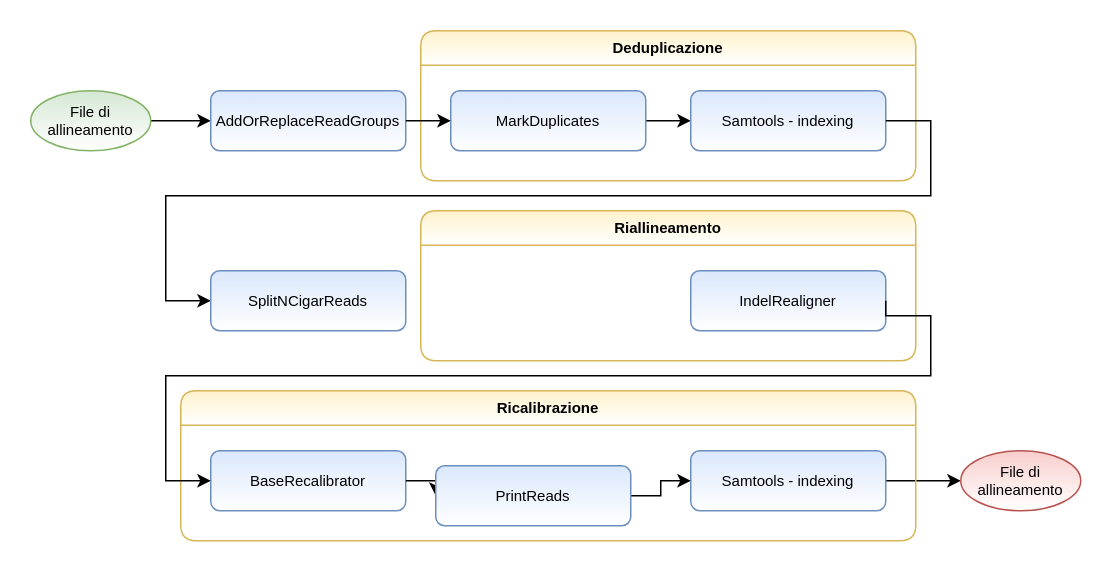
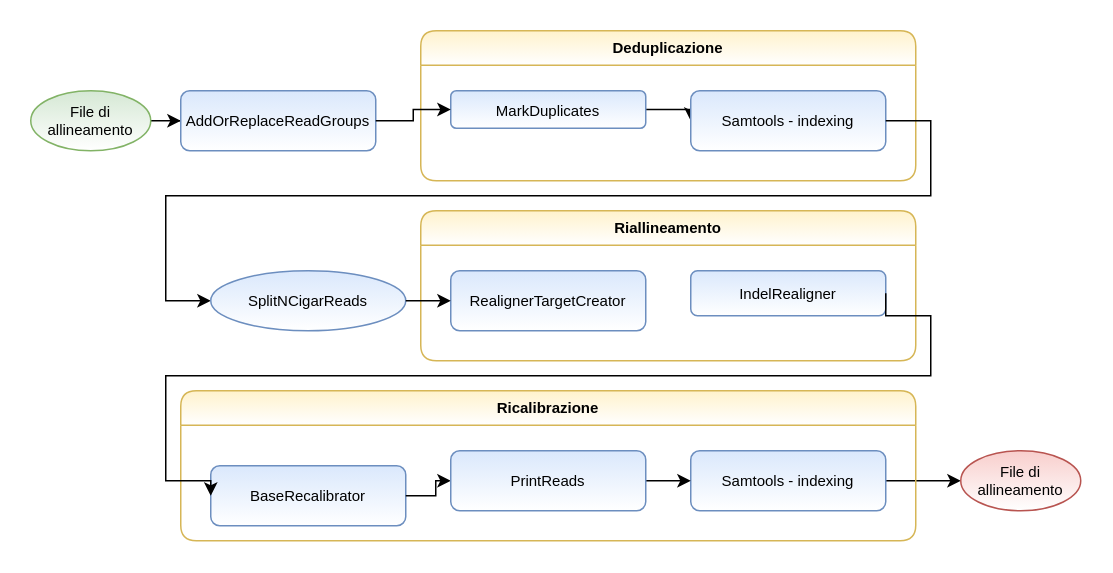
(308, 121) -> (278, 121)
(548, 121) -> (548, 110)
(308, 301) -> (308, 301)
none -> (434, 301)
none -> (548, 301)
(788, 301) -> (788, 293)
(308, 481) -> (308, 496)
(533, 496) -> (548, 481)
